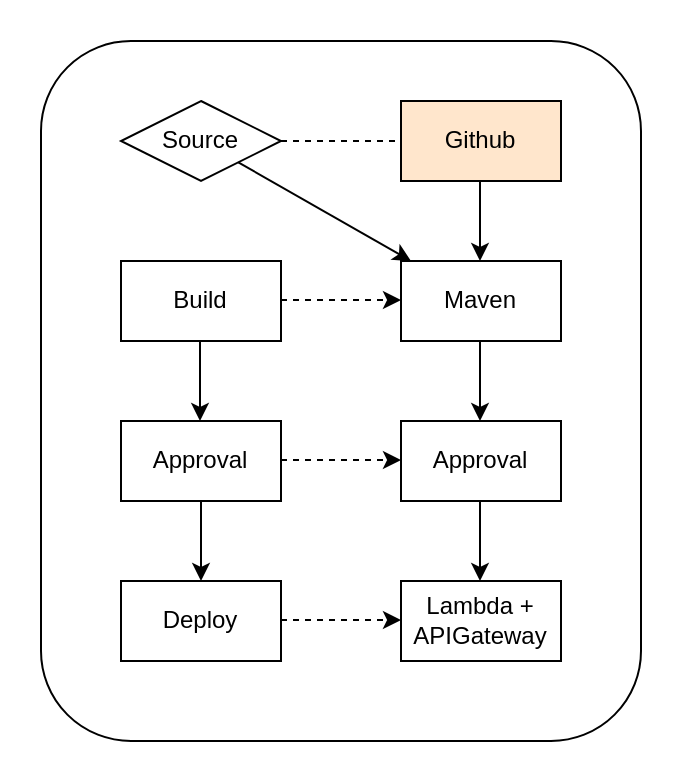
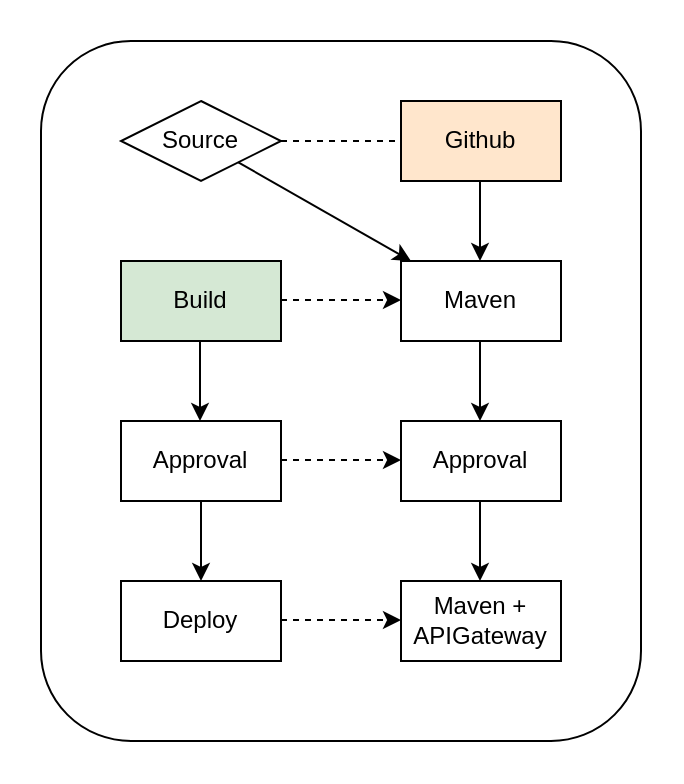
(201, 301) -> (201, 301)
(481, 621) -> (481, 621)
